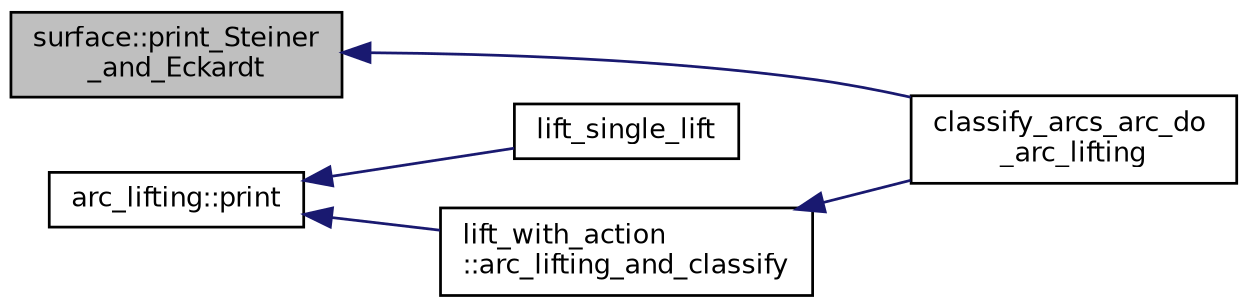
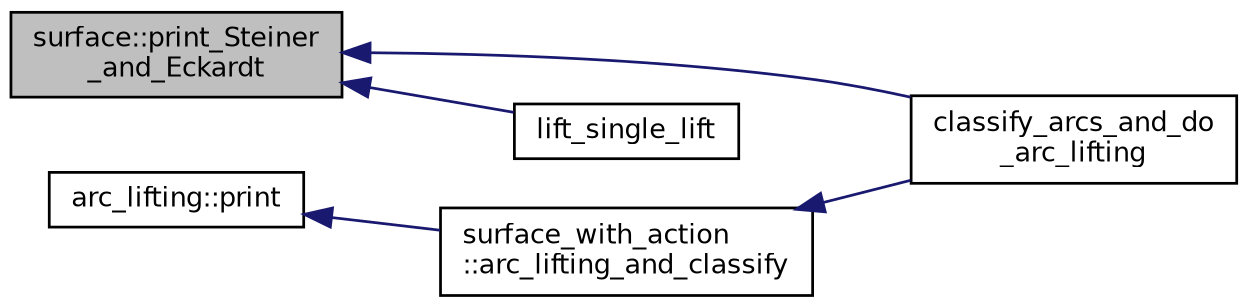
(1074, 140) -> (1074, 140)
(423, 162) -> (441, 100)
(627, 252) -> (627, 252)
